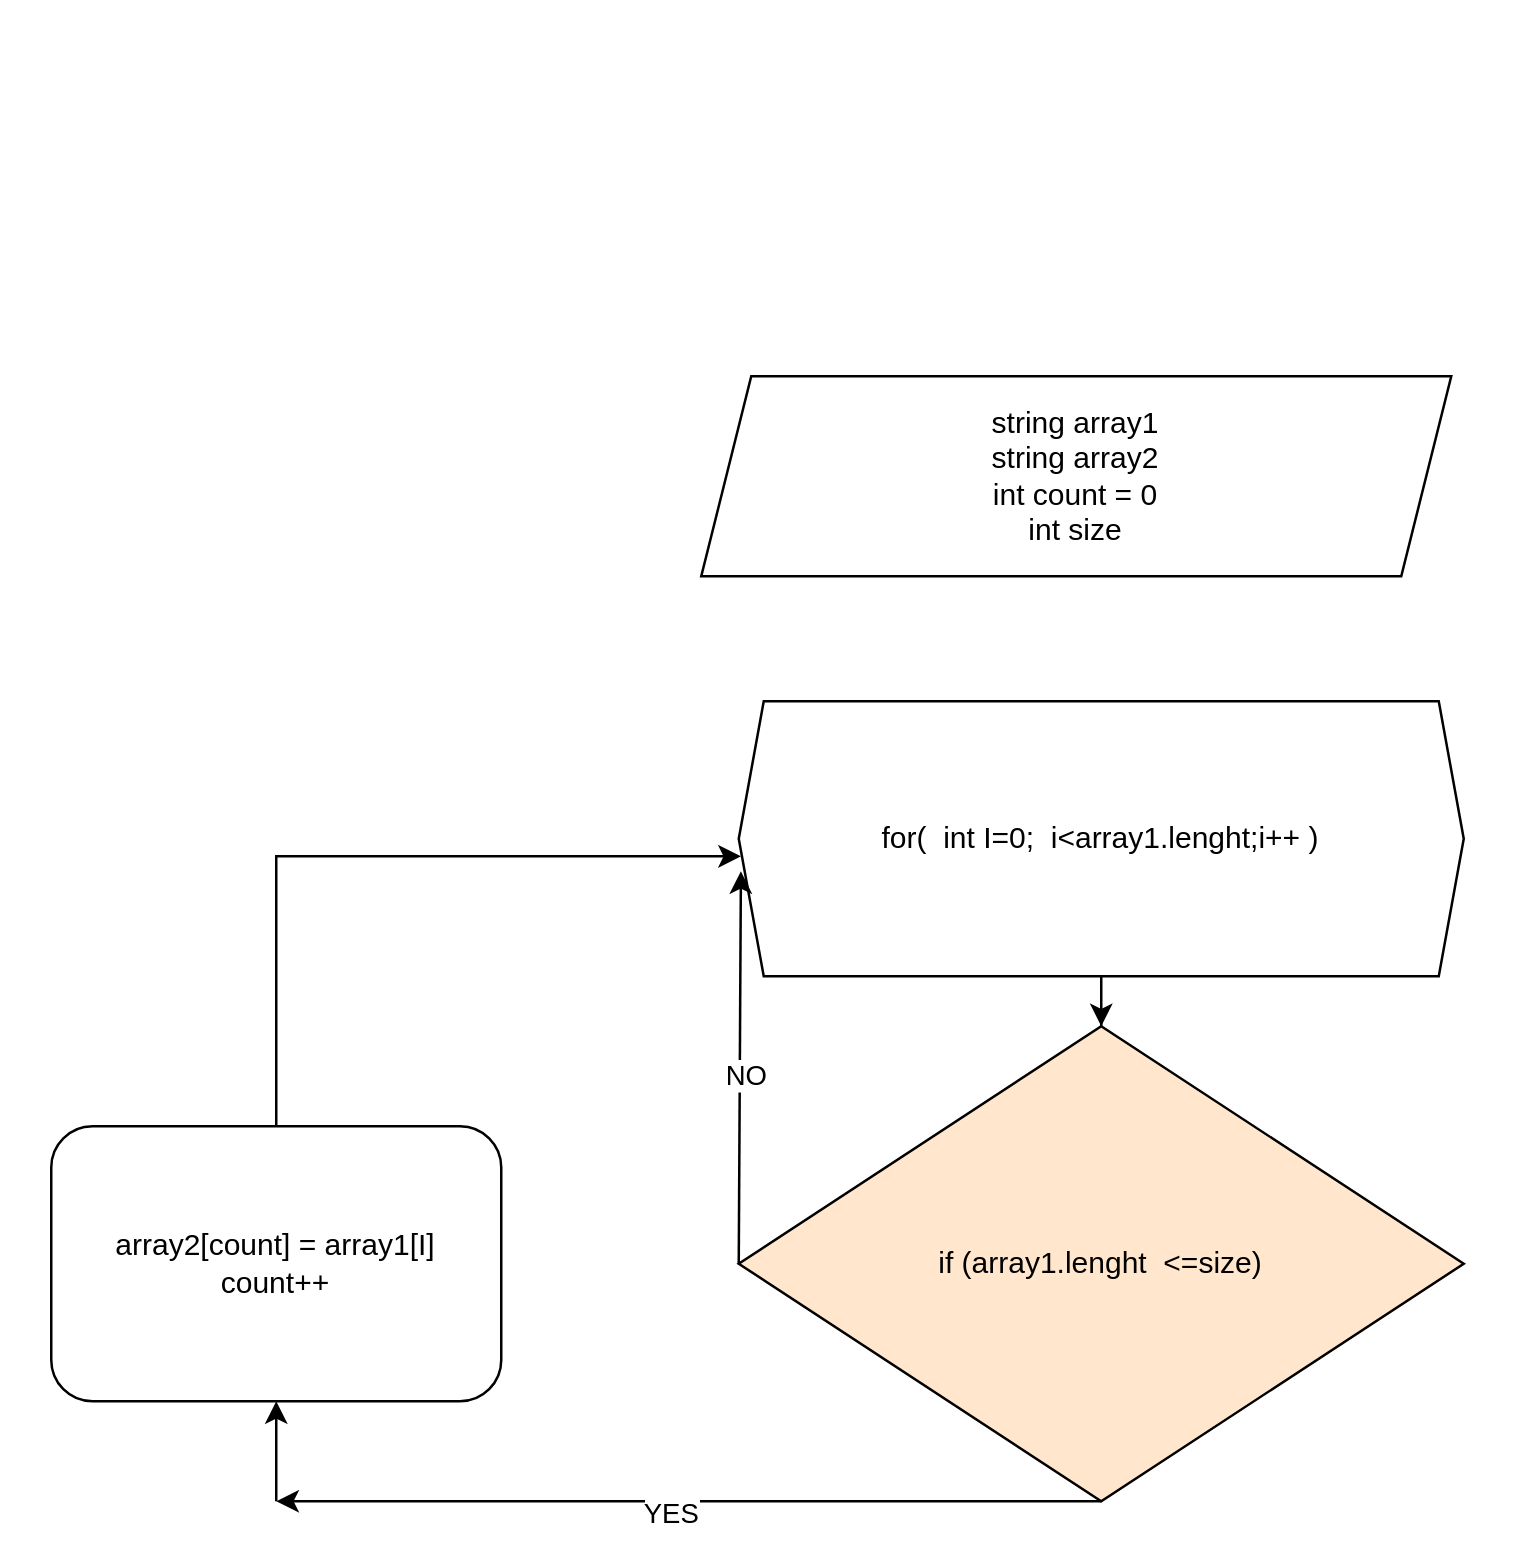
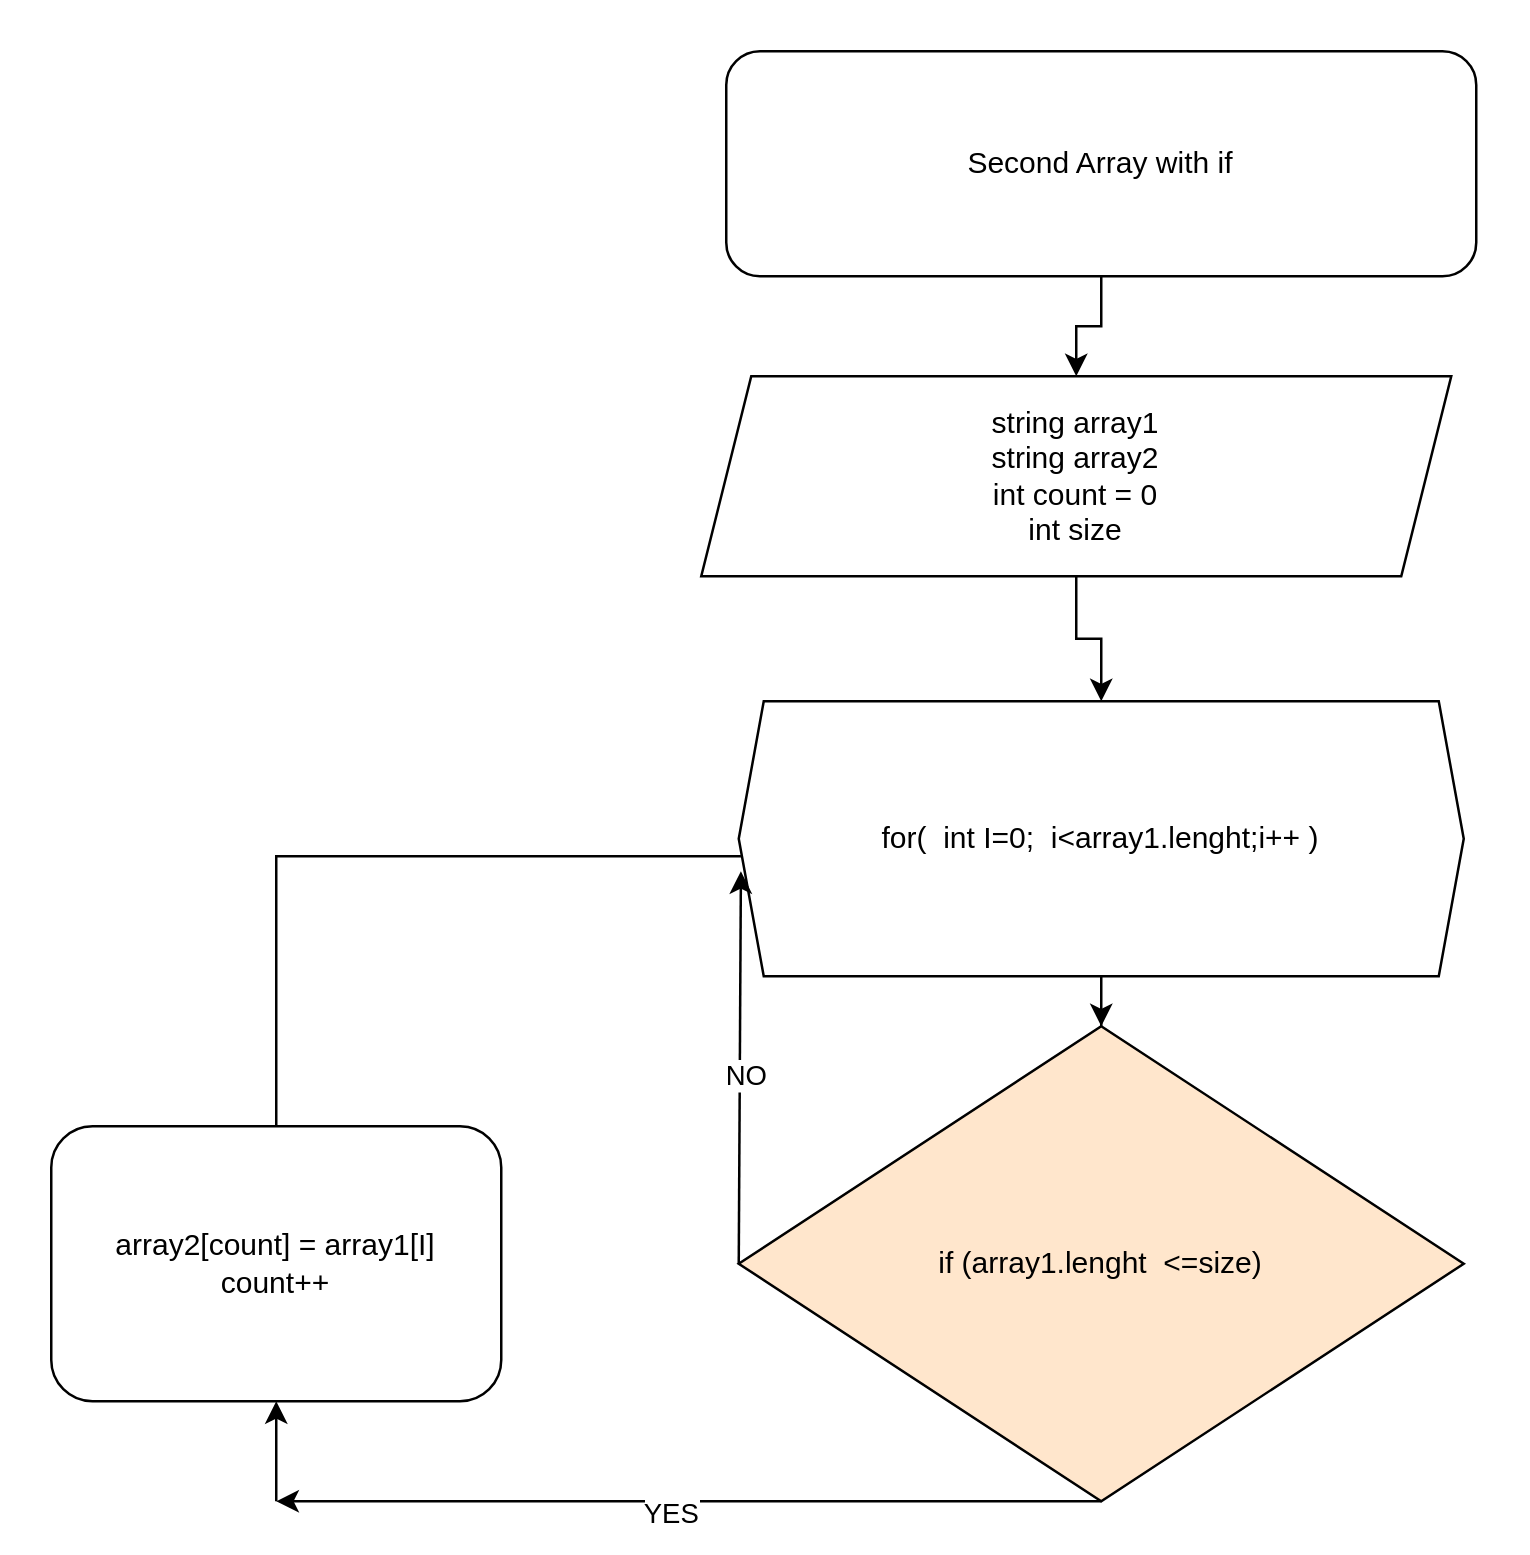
none -> (1101, 164)
none -> (1097, 326)
none -> (1080, 639)
(723, 856) -> (731, 856)
